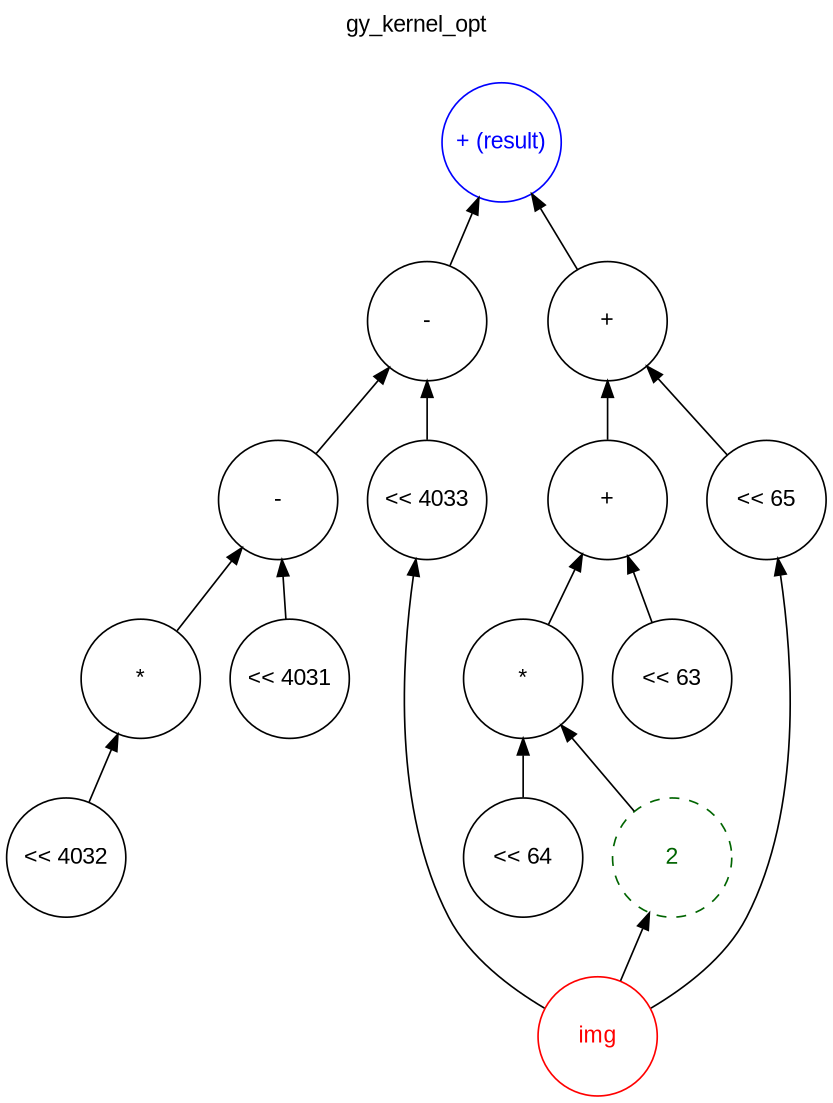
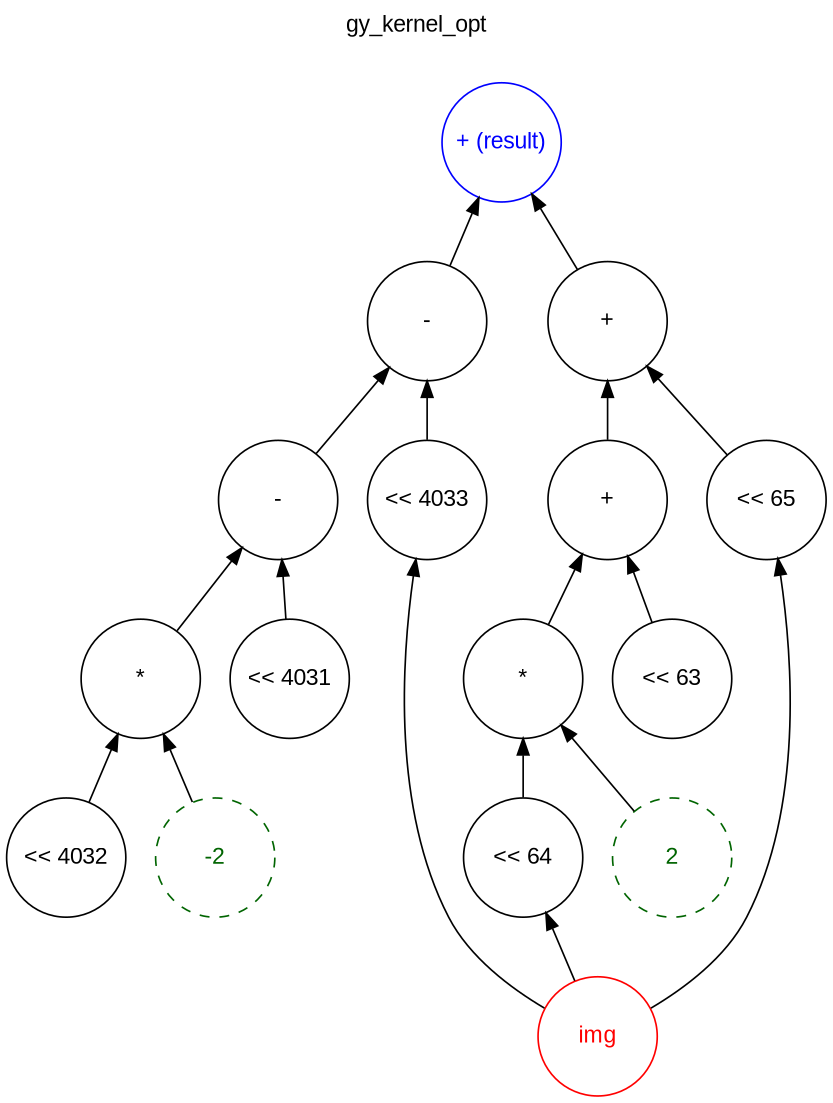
none -> (215, 858)
(632, 955) -> (564, 955)
